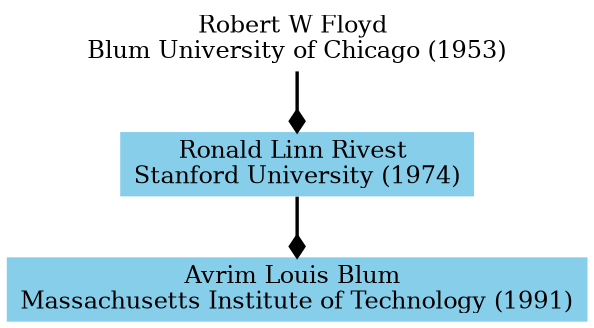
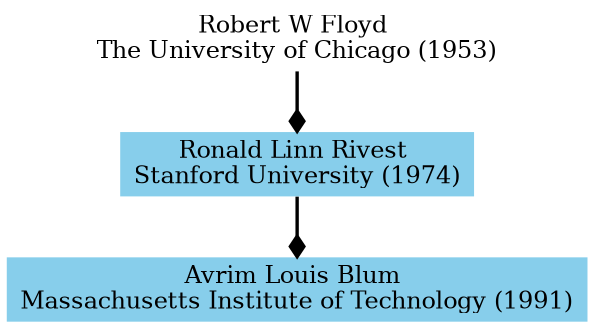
(297, 39) -> (297, 39)
